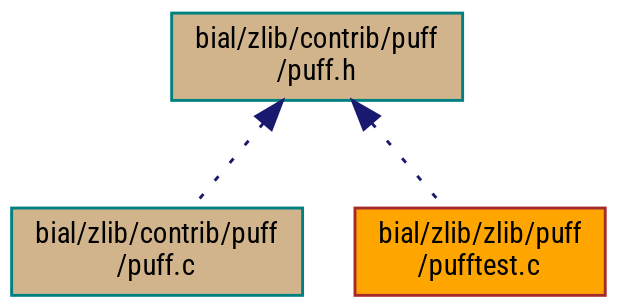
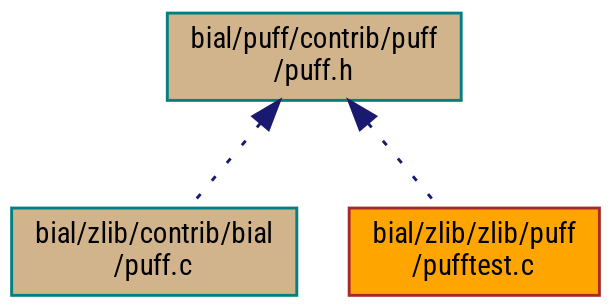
(317, 57) -> (314, 57)
(157, 252) -> (154, 252)
